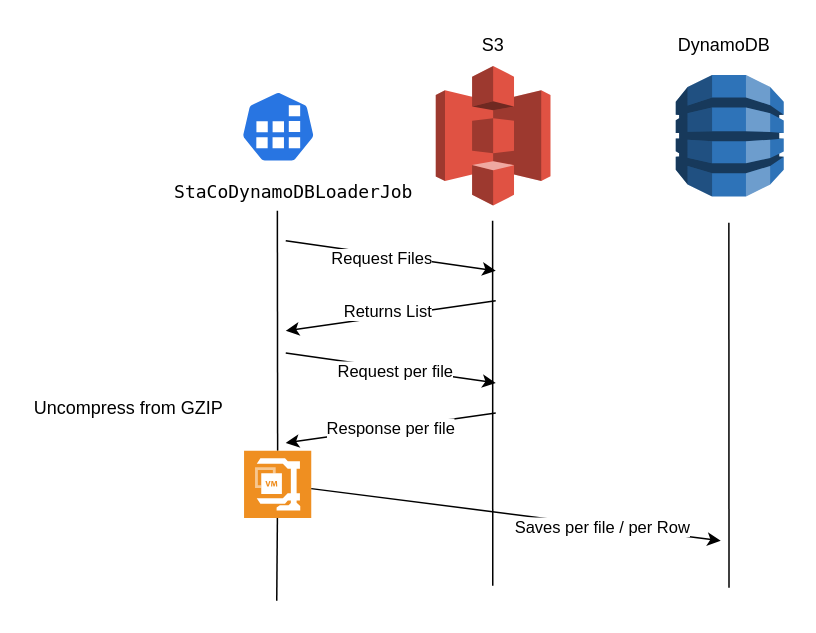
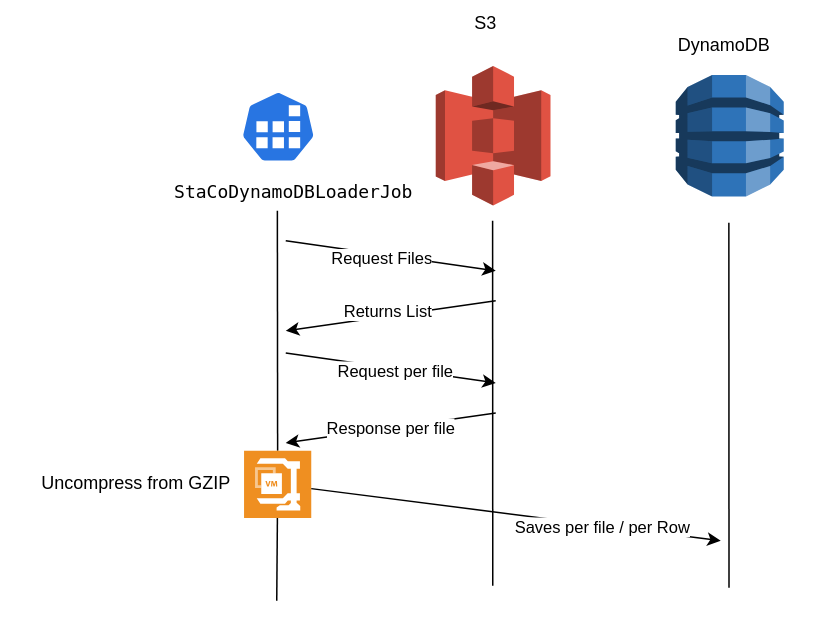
(493, 46) -> (486, 23)
(128, 409) -> (136, 484)
